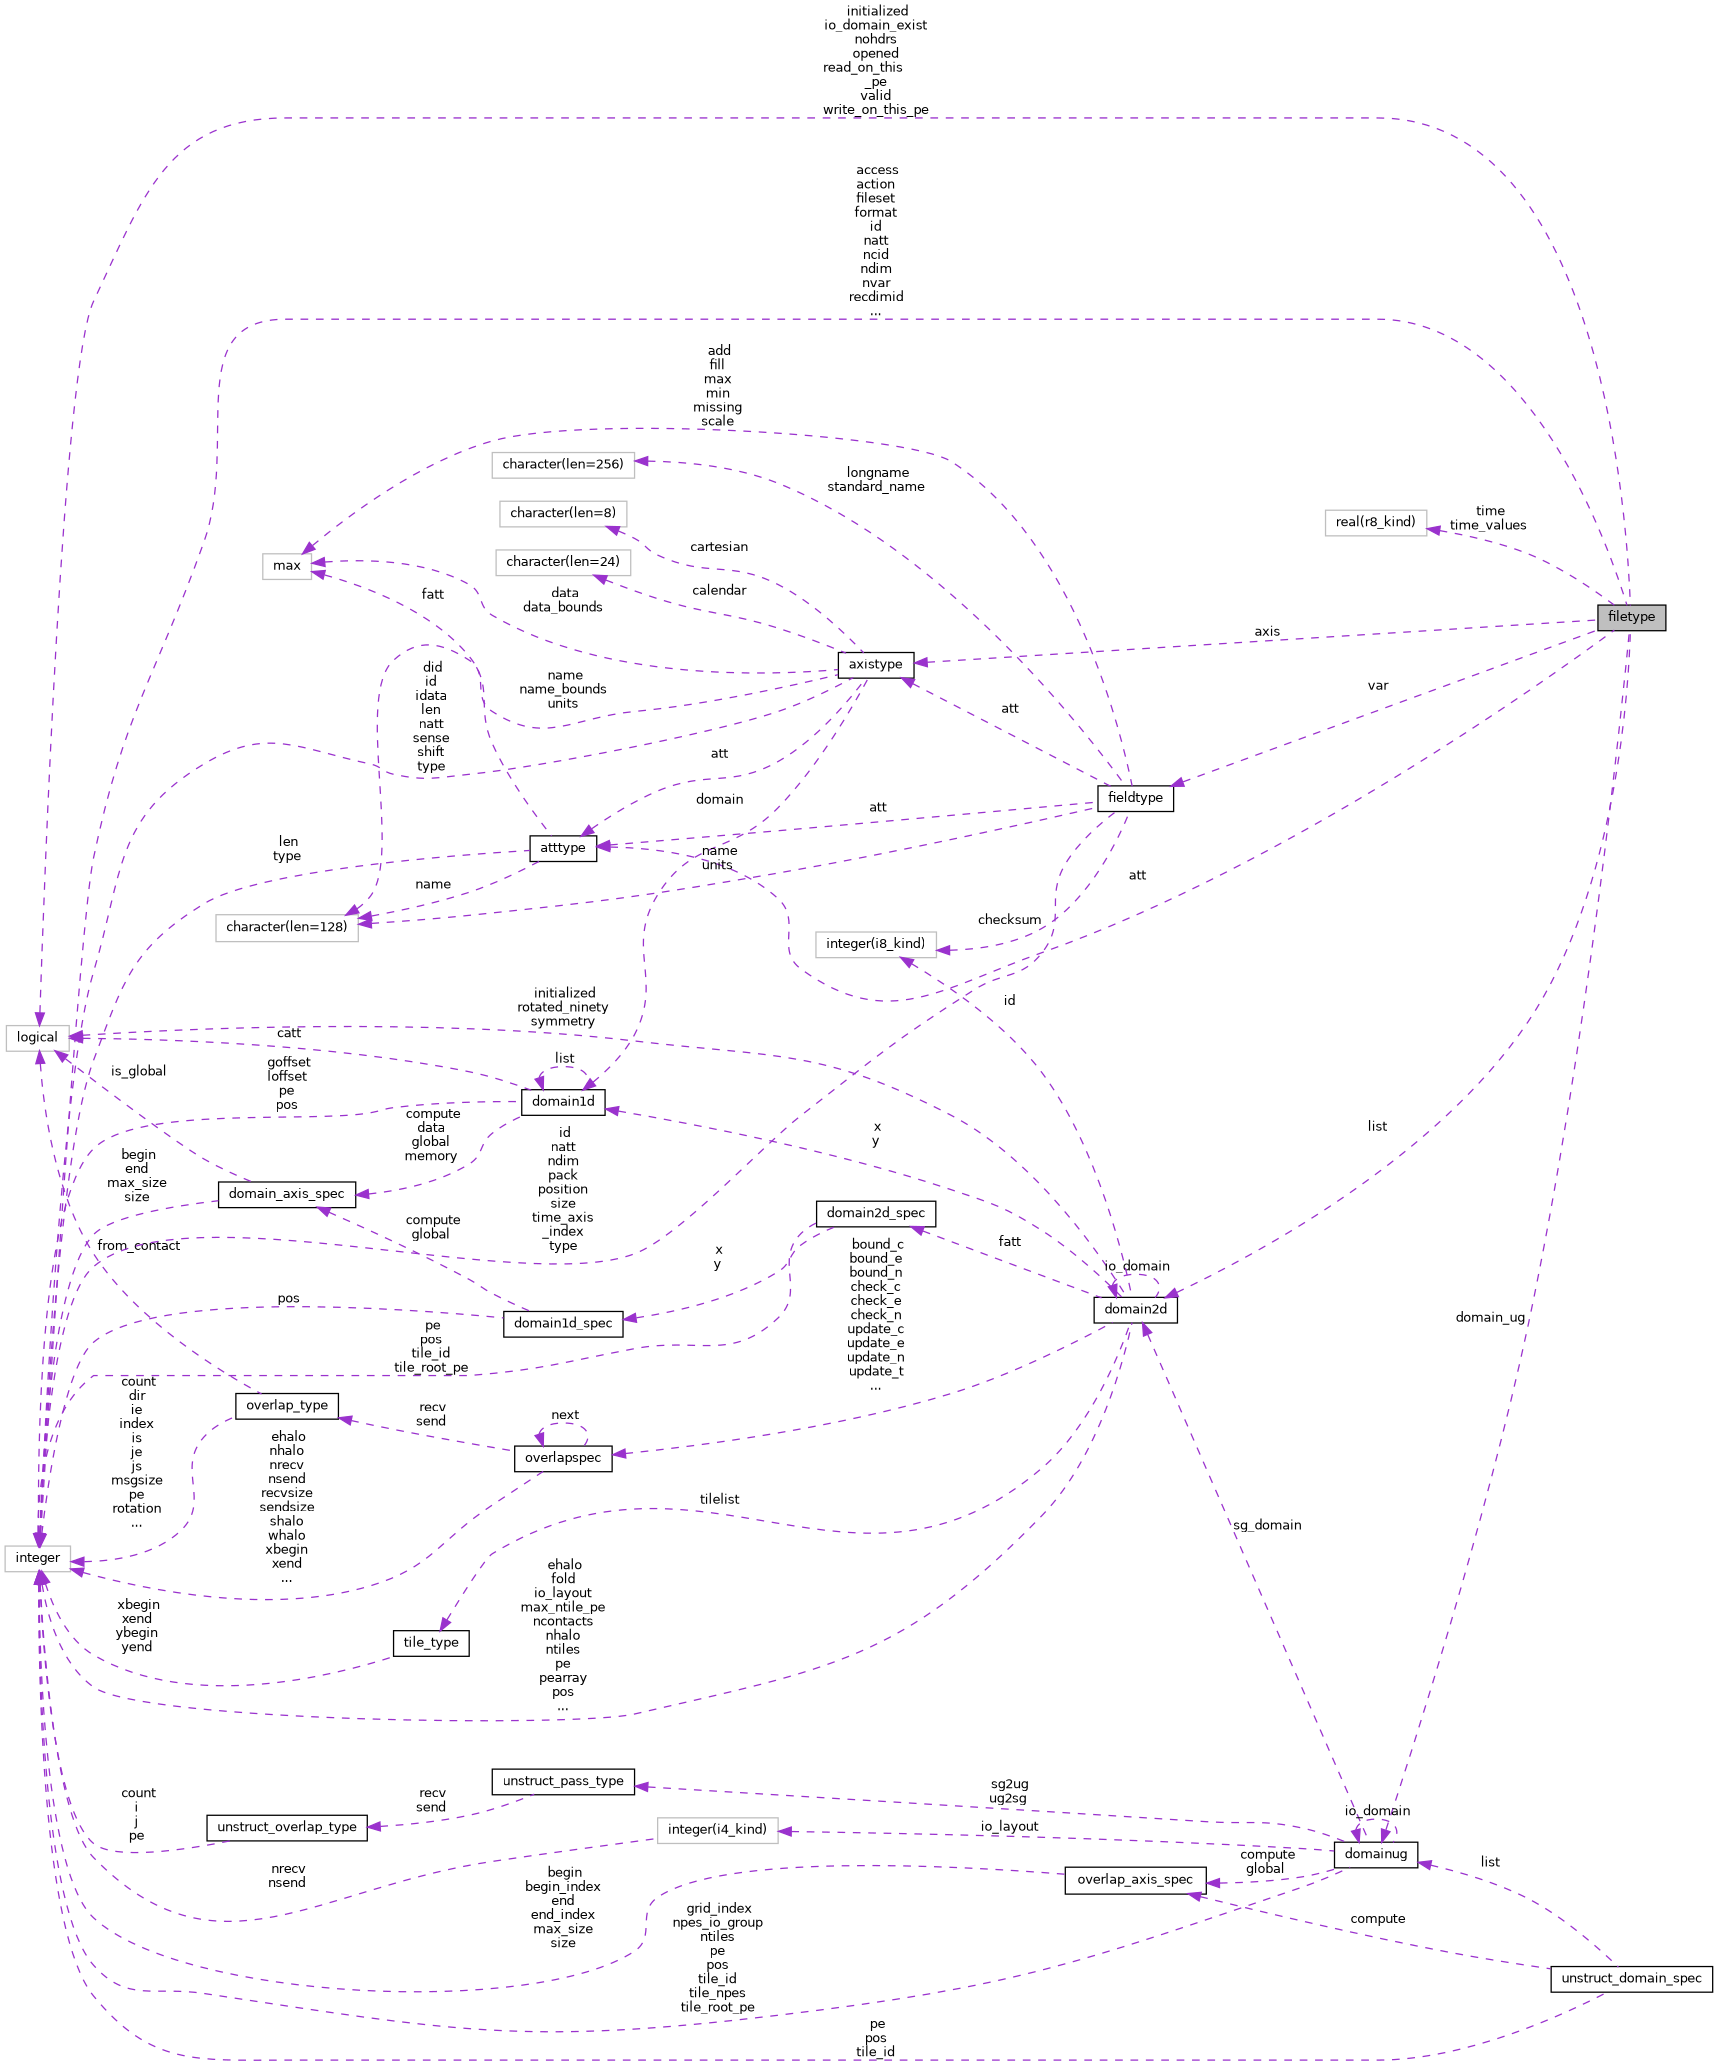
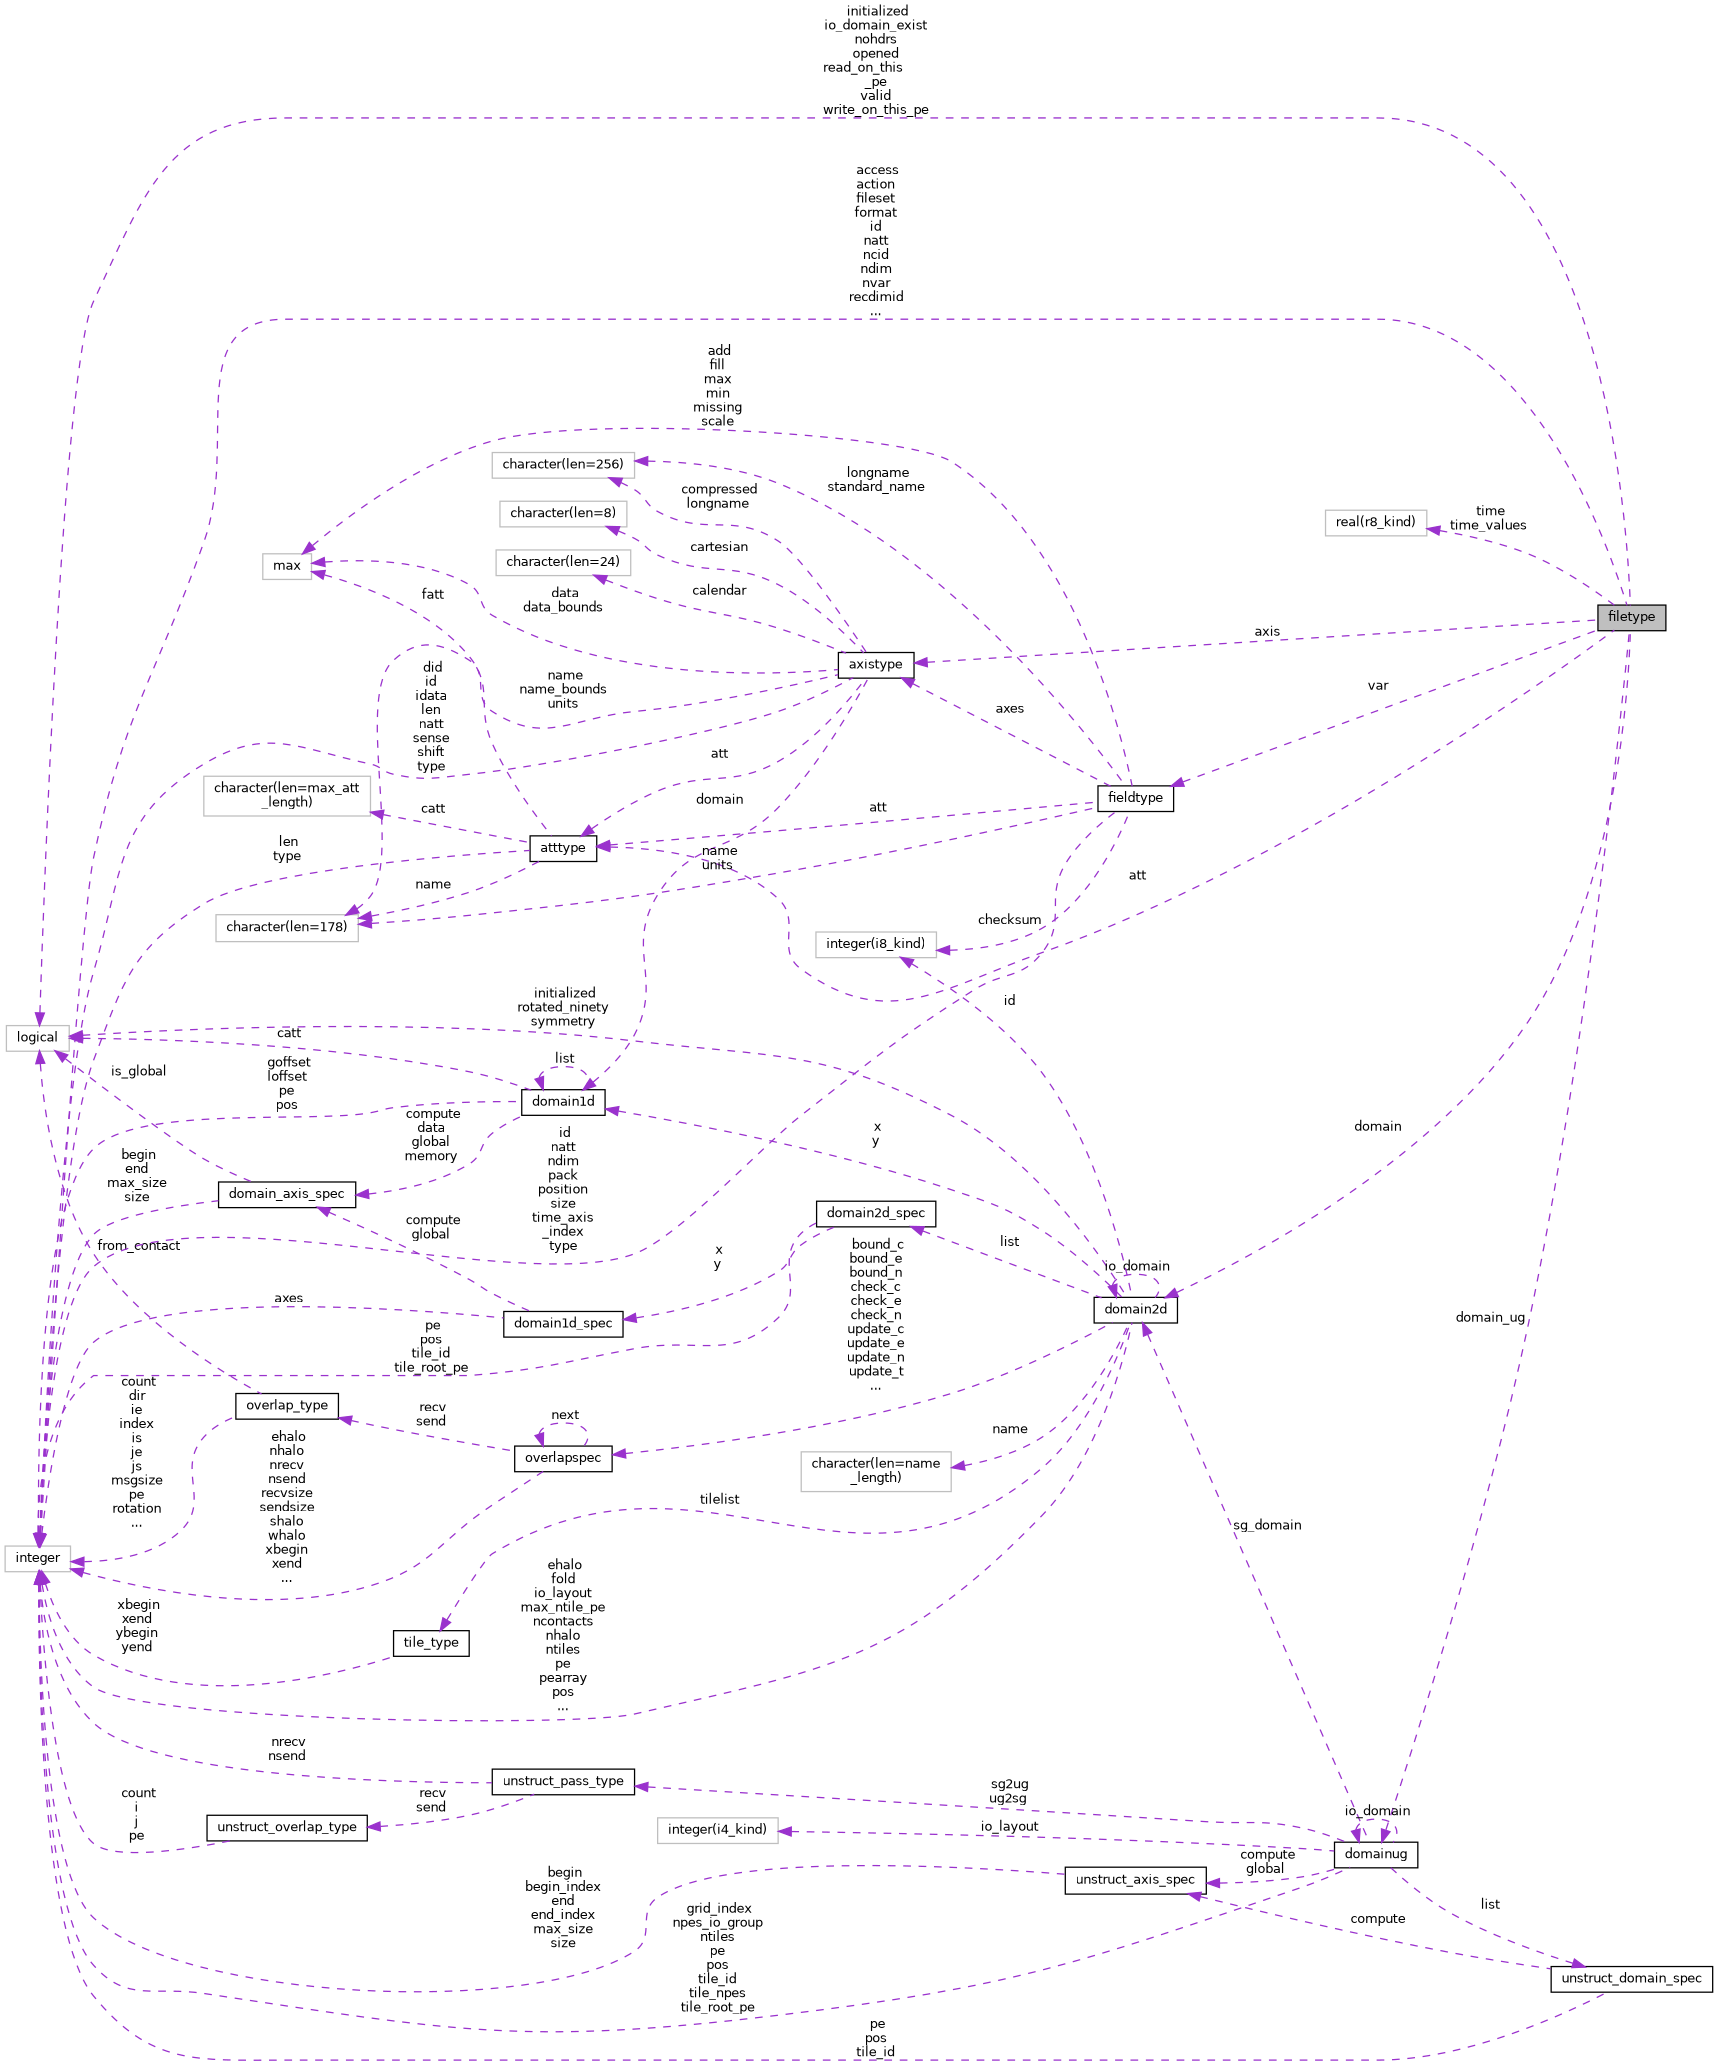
none -> (765, 534)
(1008, 710) -> (1008, 710)
none -> (287, 796)
(287, 928) -> (287, 928)
(1376, 1128) -> (1376, 1128)
(1008, 1243) -> (1008, 1243)
(287, 1299) -> (287, 1299)
none -> (876, 1472)
(1136, 1881) -> (1136, 1881)
(1533, 1901) -> (1476, 1926)
(230, 1921) -> (213, 1765)
